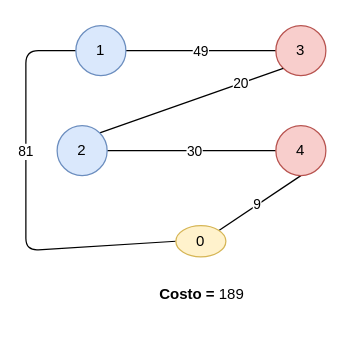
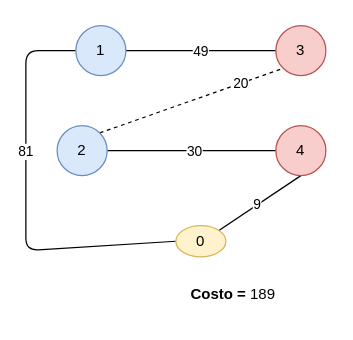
(168, 109) -> (168, 109)
(201, 294) -> (233, 294)
